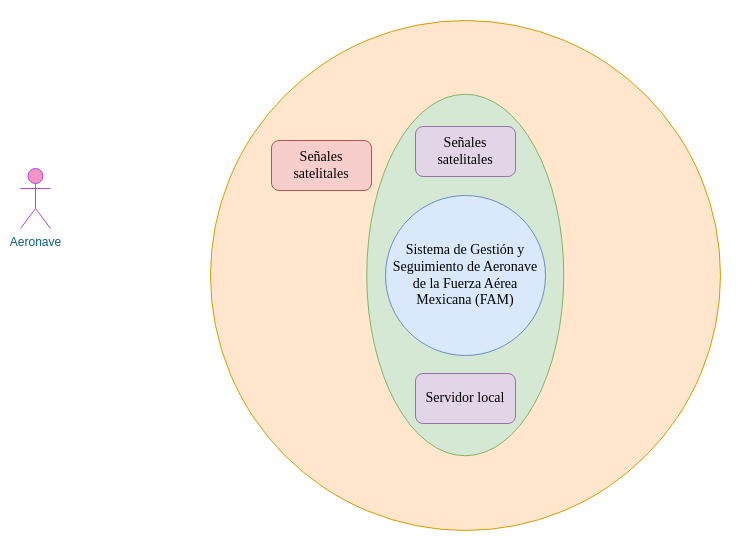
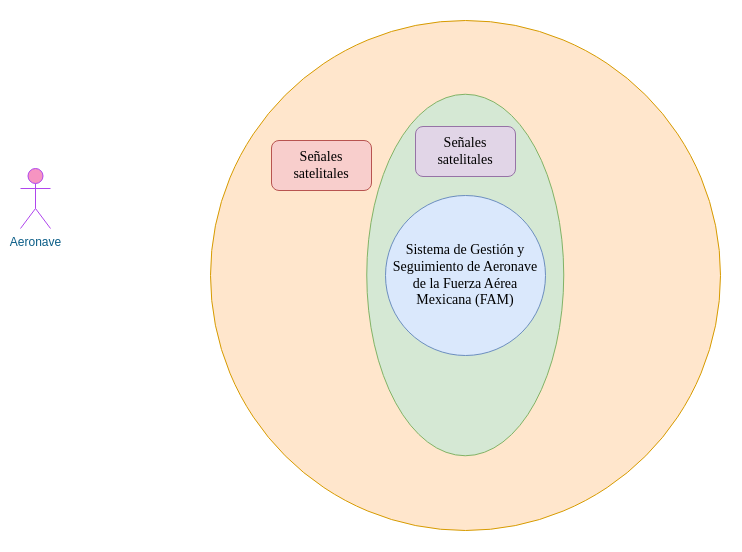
(466, 399) -> none
